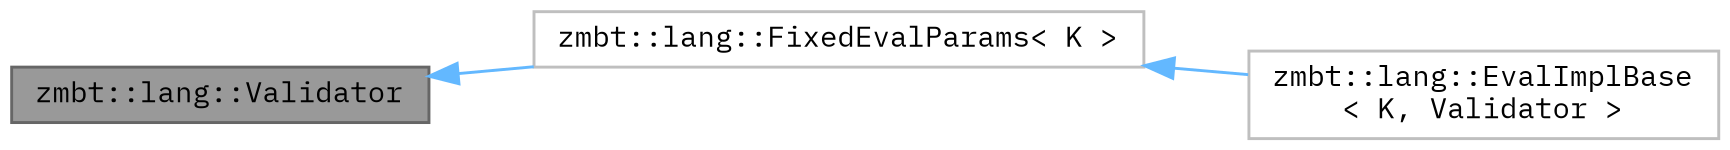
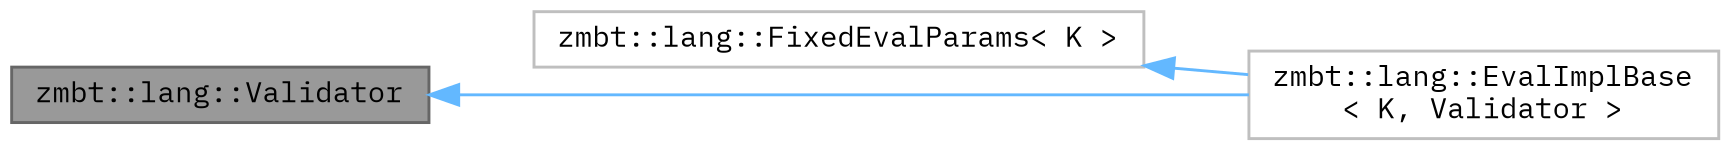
(496, 70) -> (854, 95)
